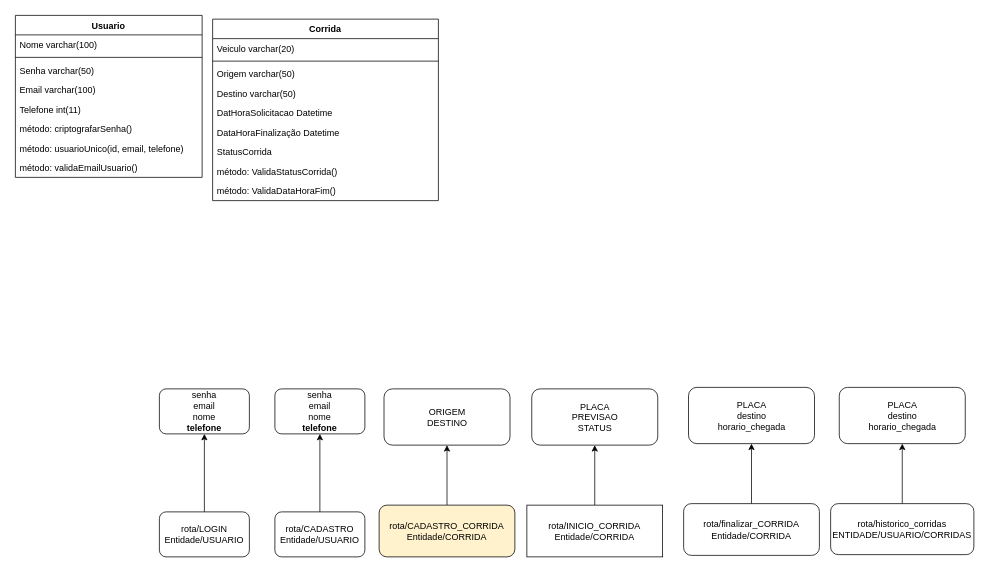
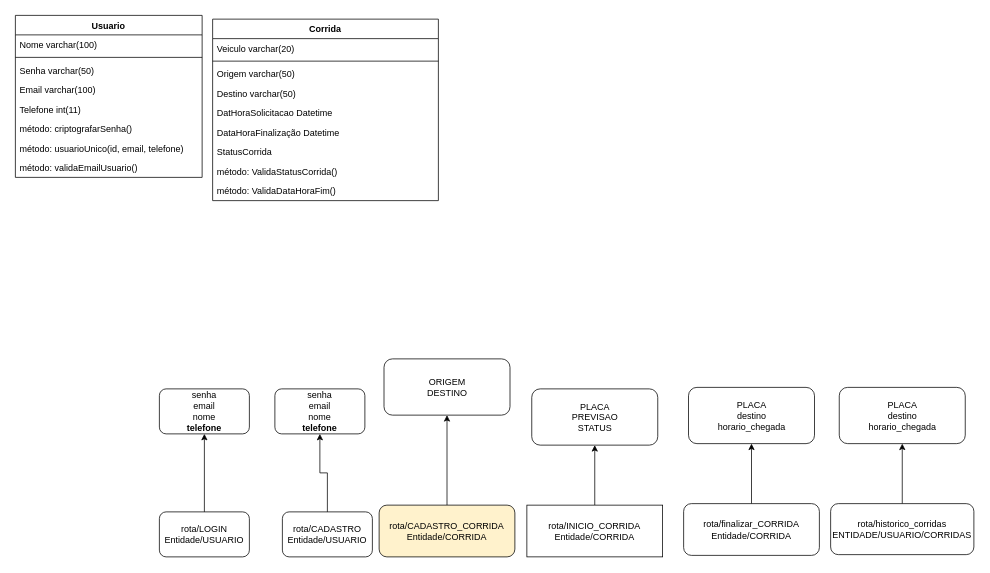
(447, 417) -> (447, 387)
(320, 534) -> (327, 534)
